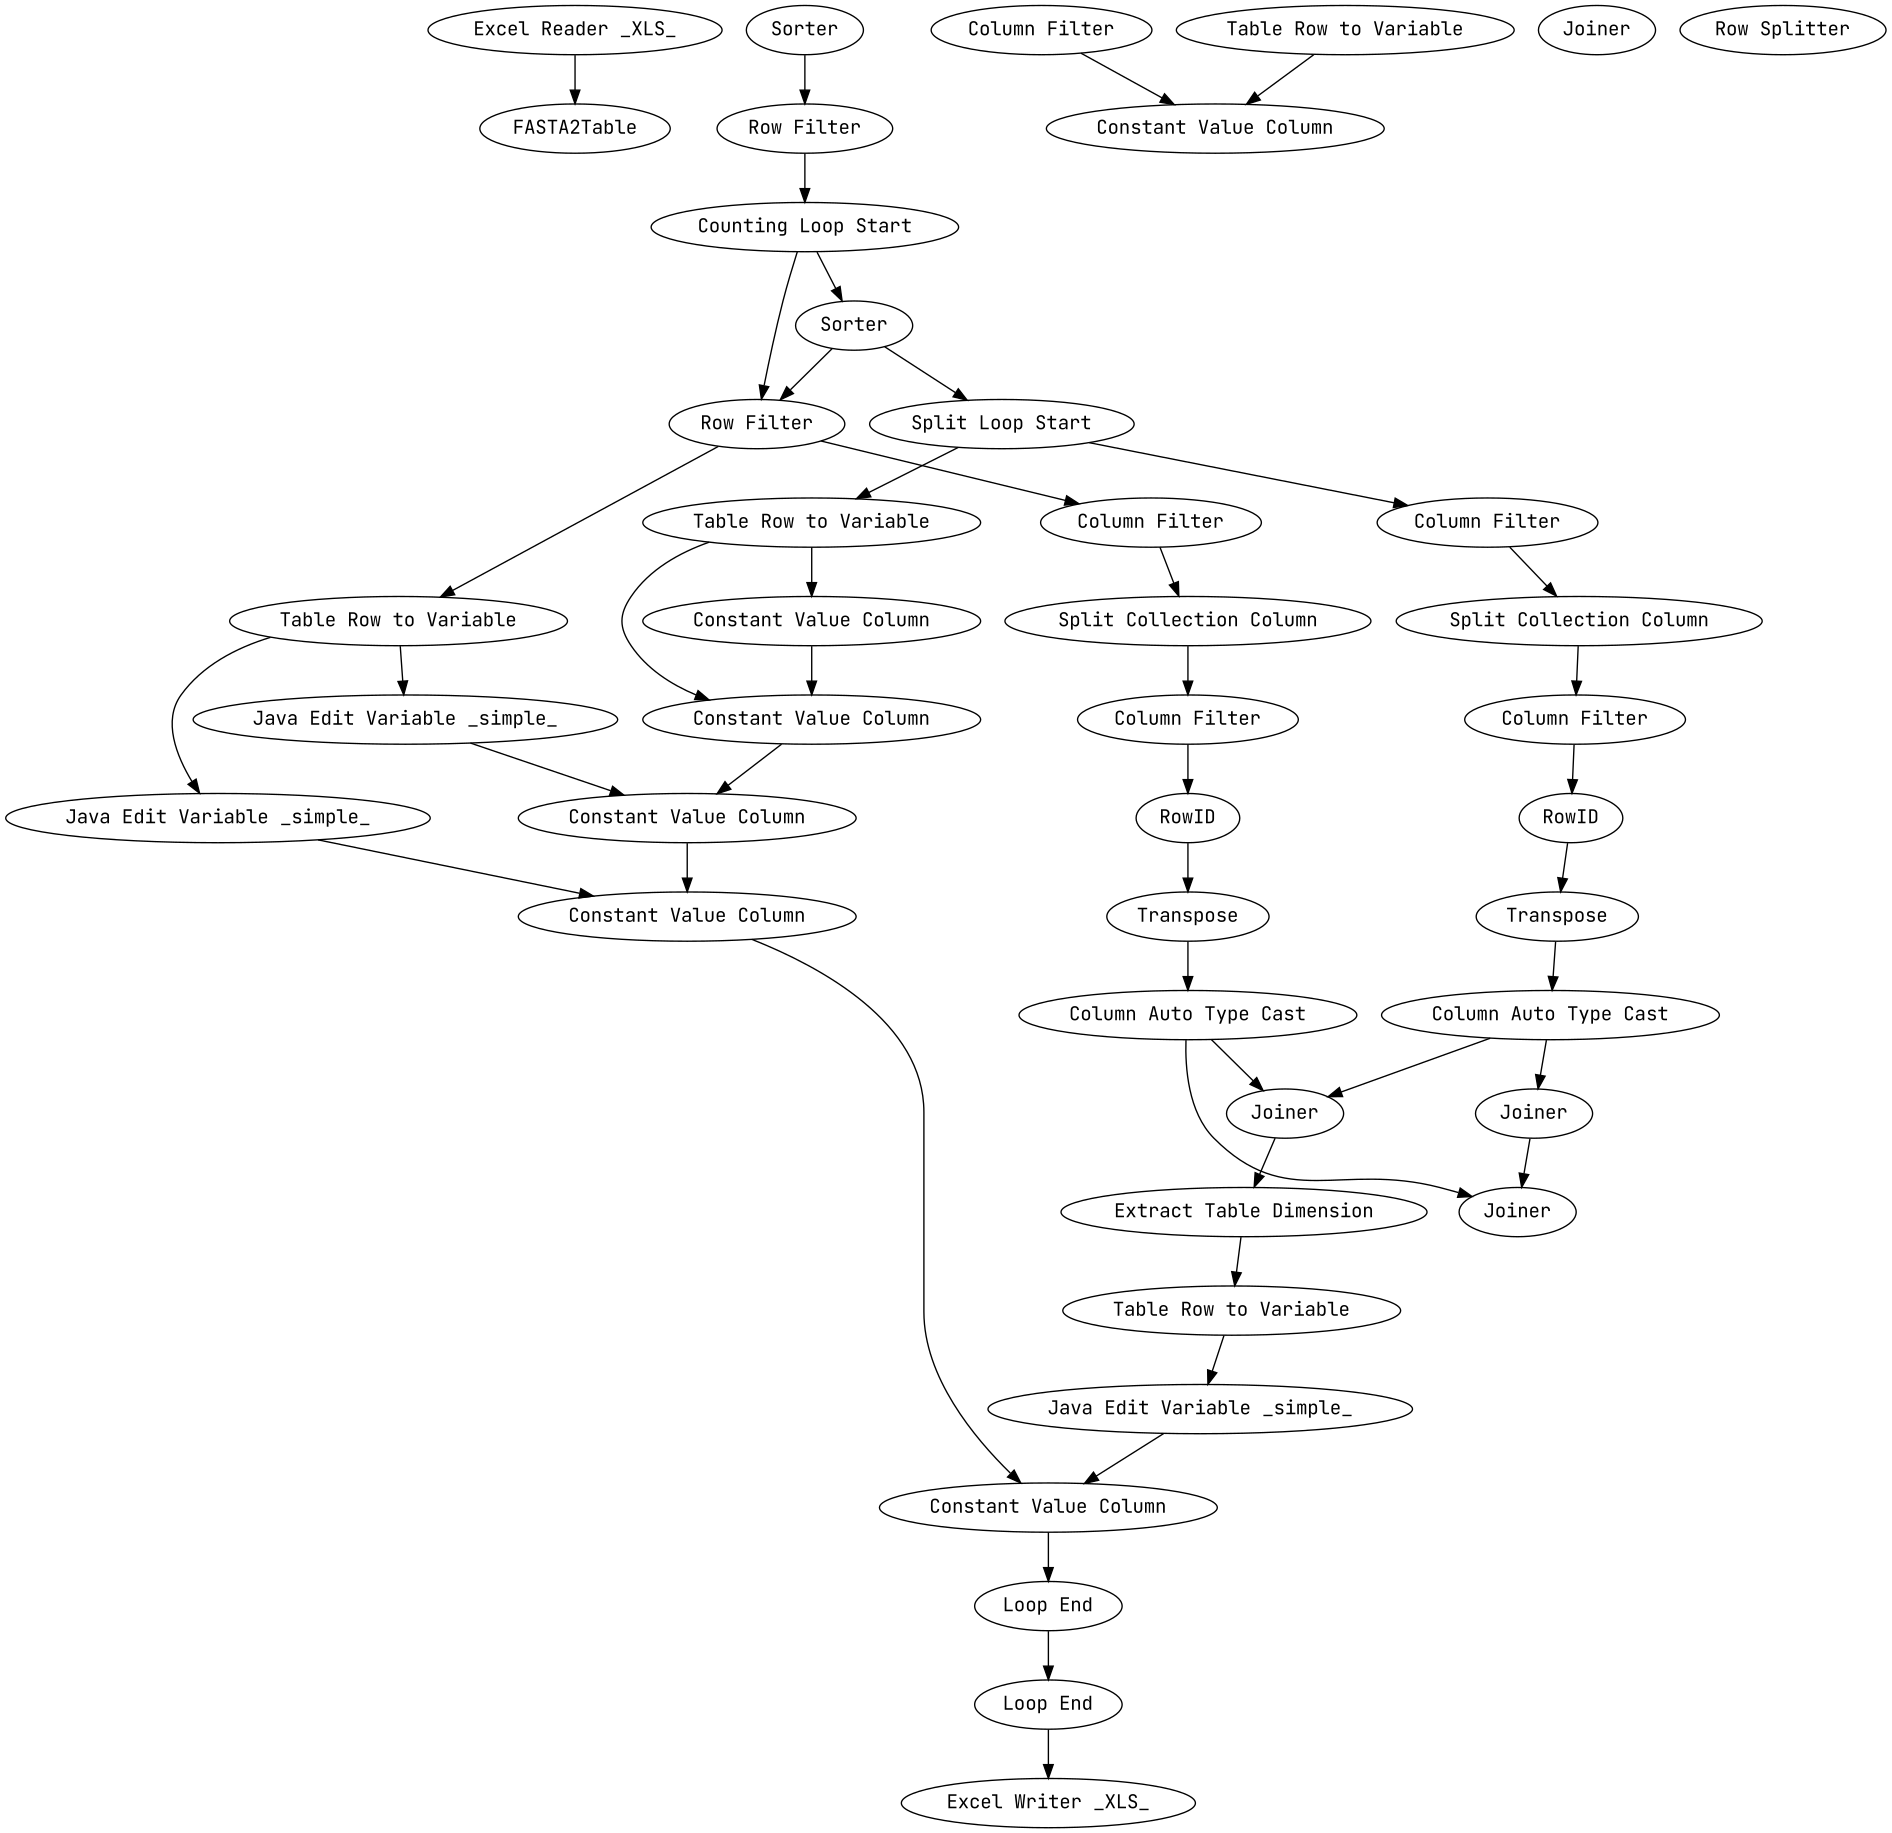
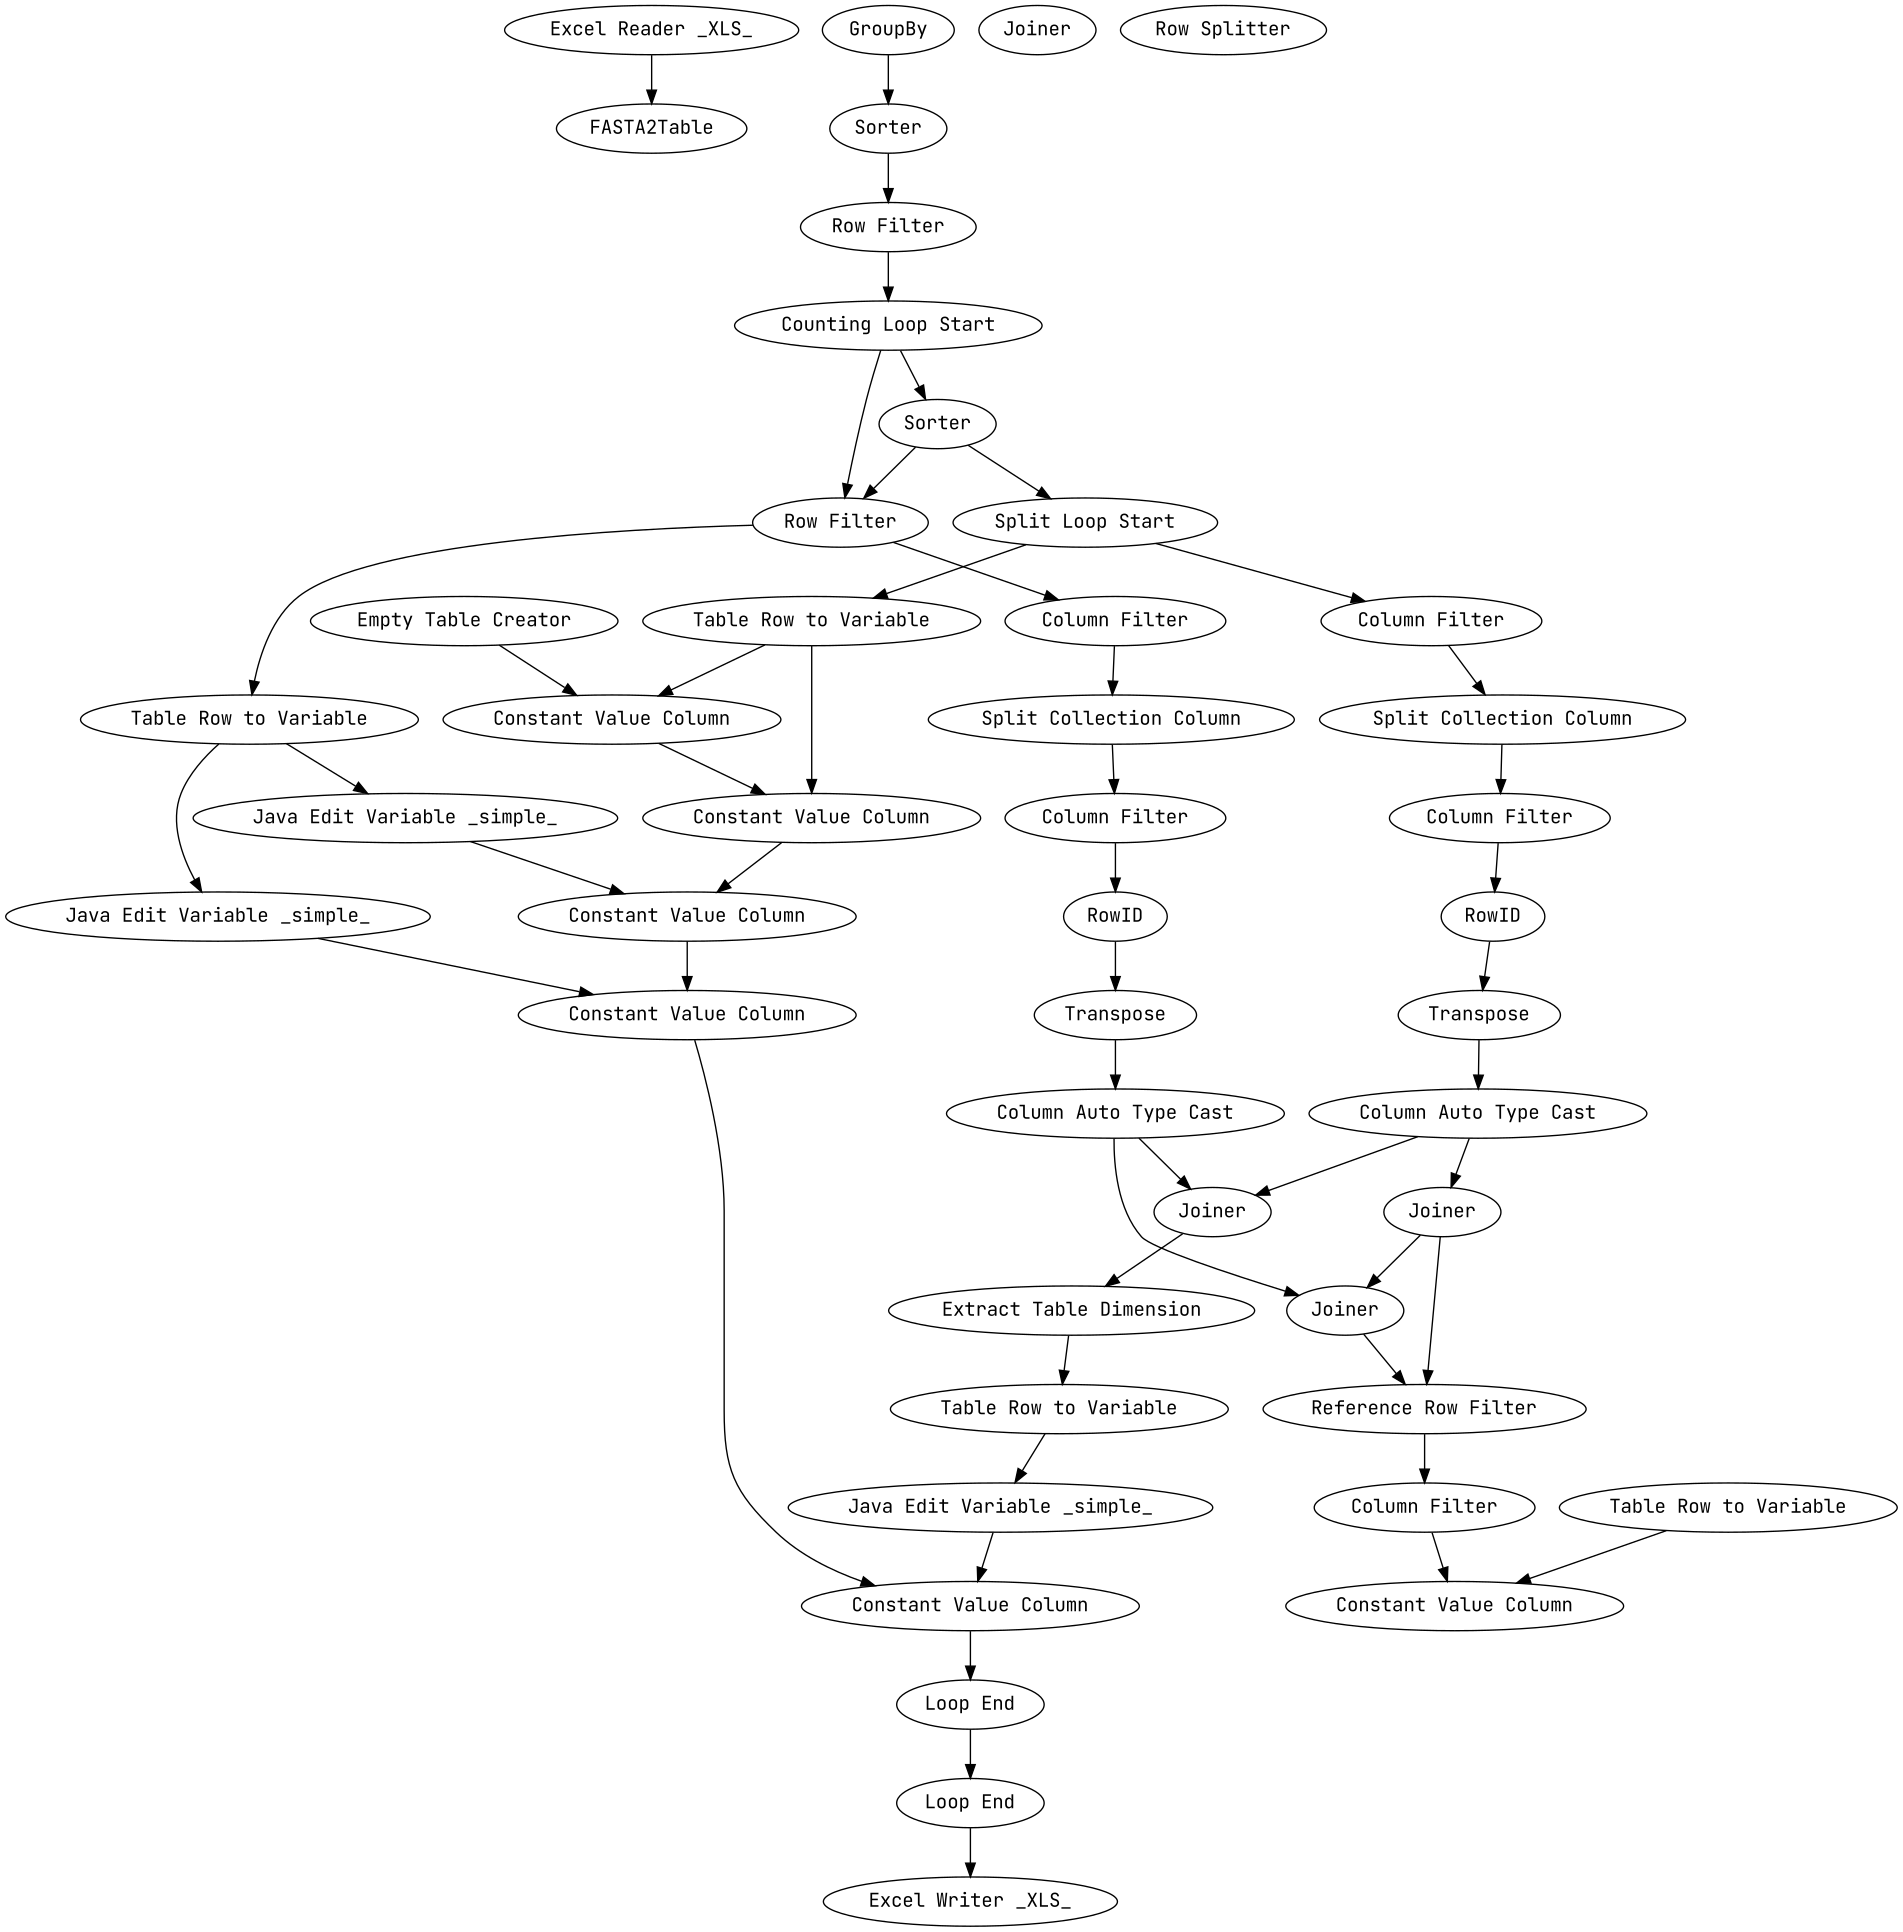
none -> (888, 30)
none -> (464, 621)
none -> (1425, 1409)
